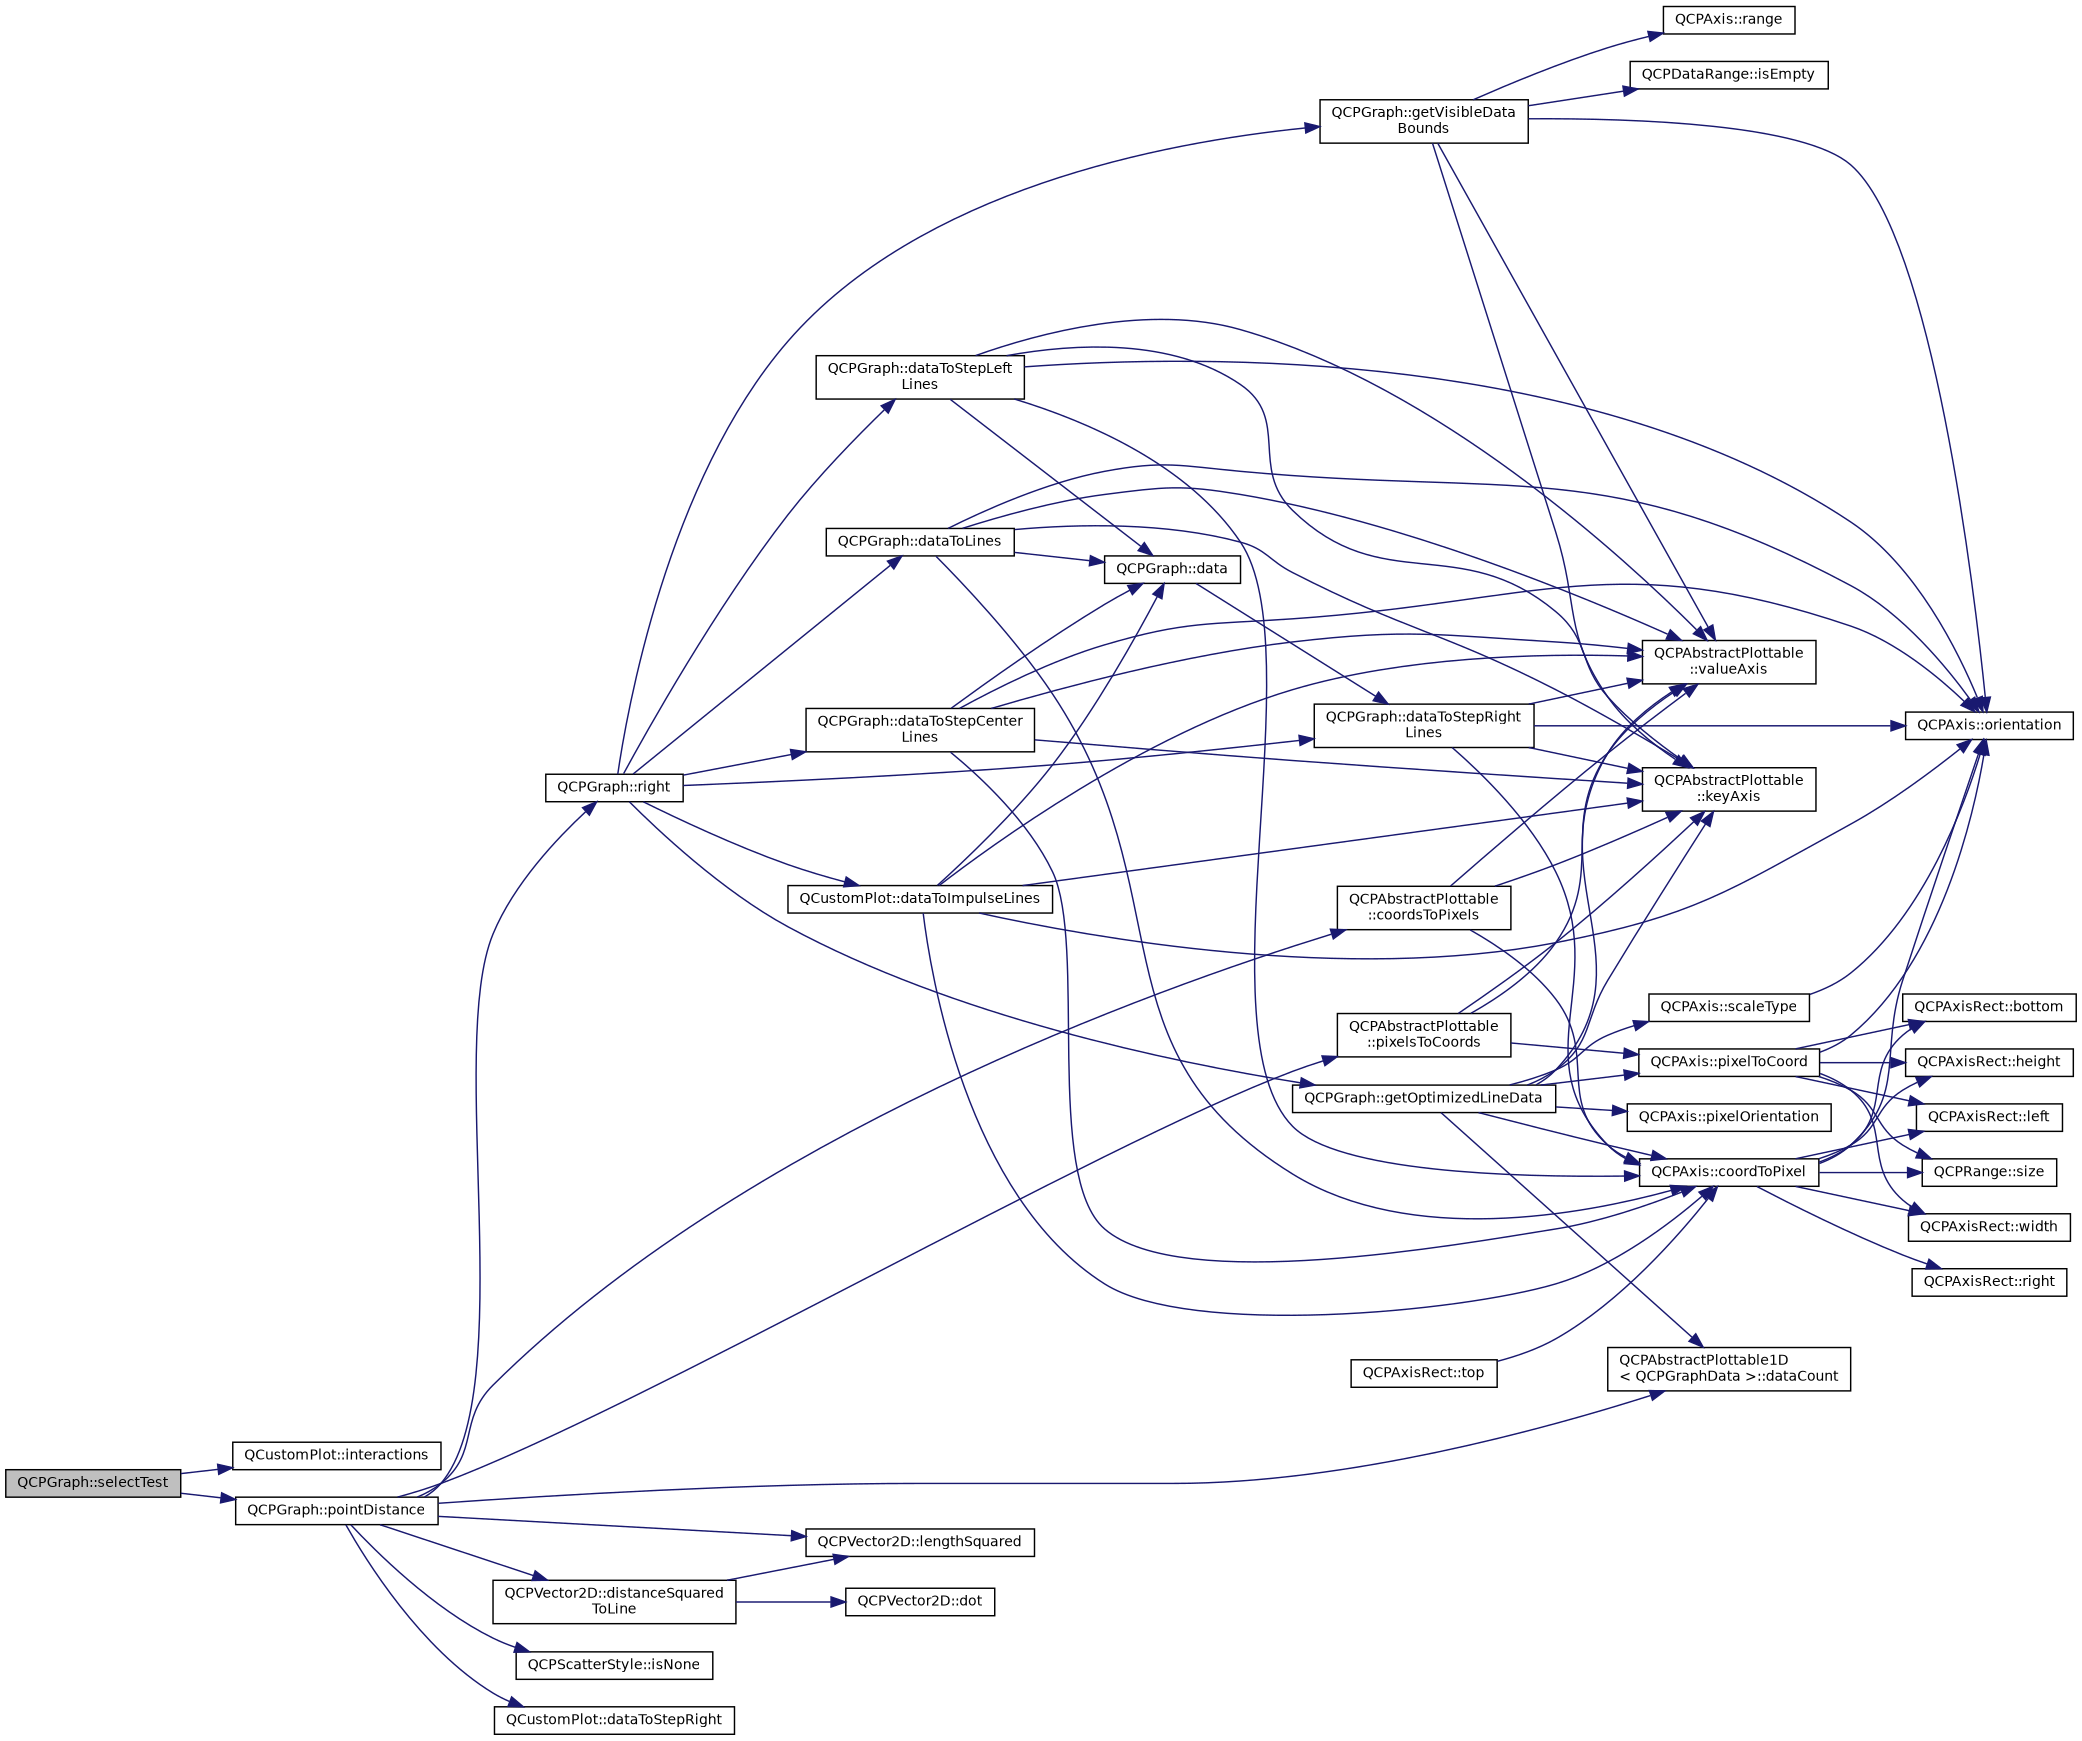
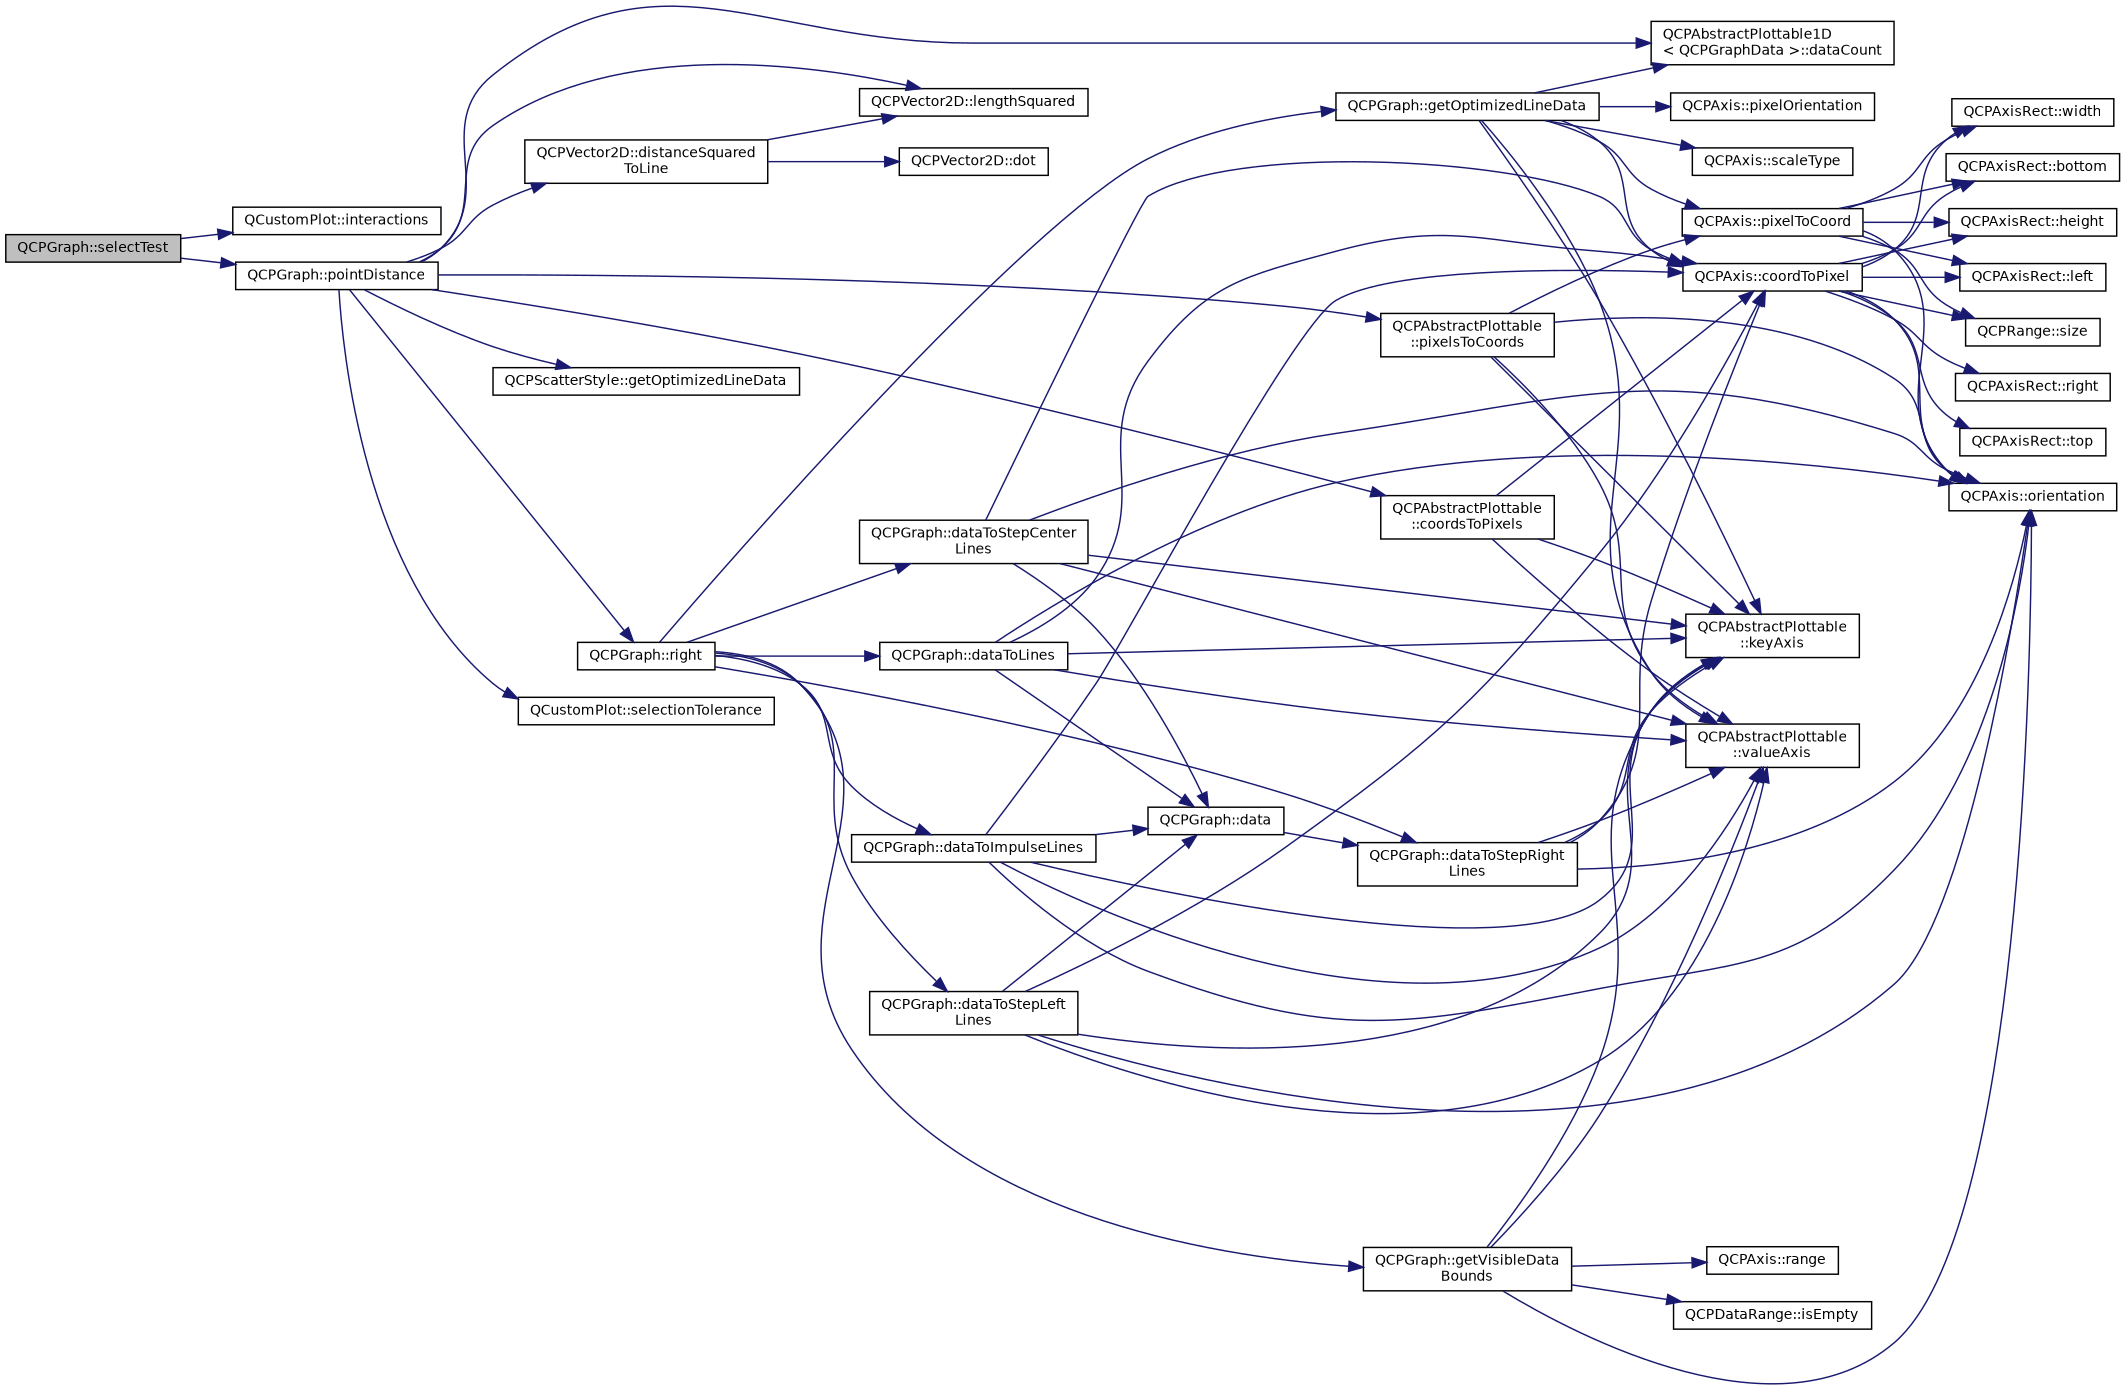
(1919, 893) -> (1788, 335)
(920, 899) -> (974, 848)
(1615, 1296) -> (1913, 344)
(614, 1666) -> (646, 381)
(614, 1721) -> (646, 711)
